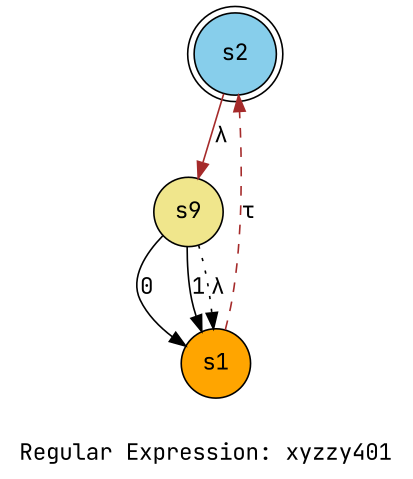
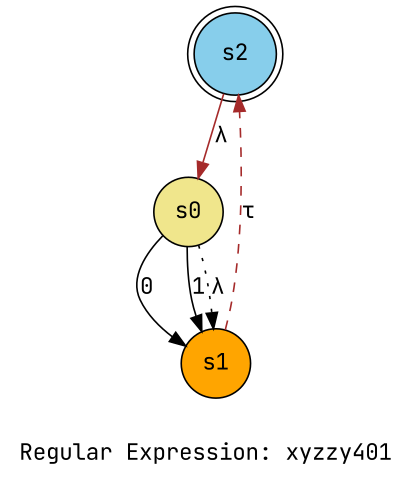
(188, 212) -> (188, 212)
